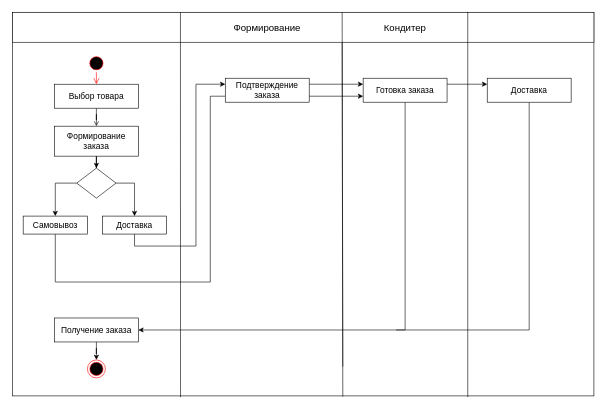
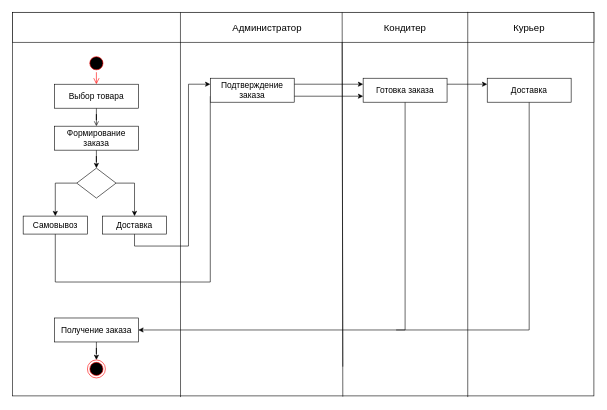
(267, 27) -> (267, 27)
none -> (530, 27)
(267, 90) -> (252, 90)
(96, 141) -> (96, 138)
